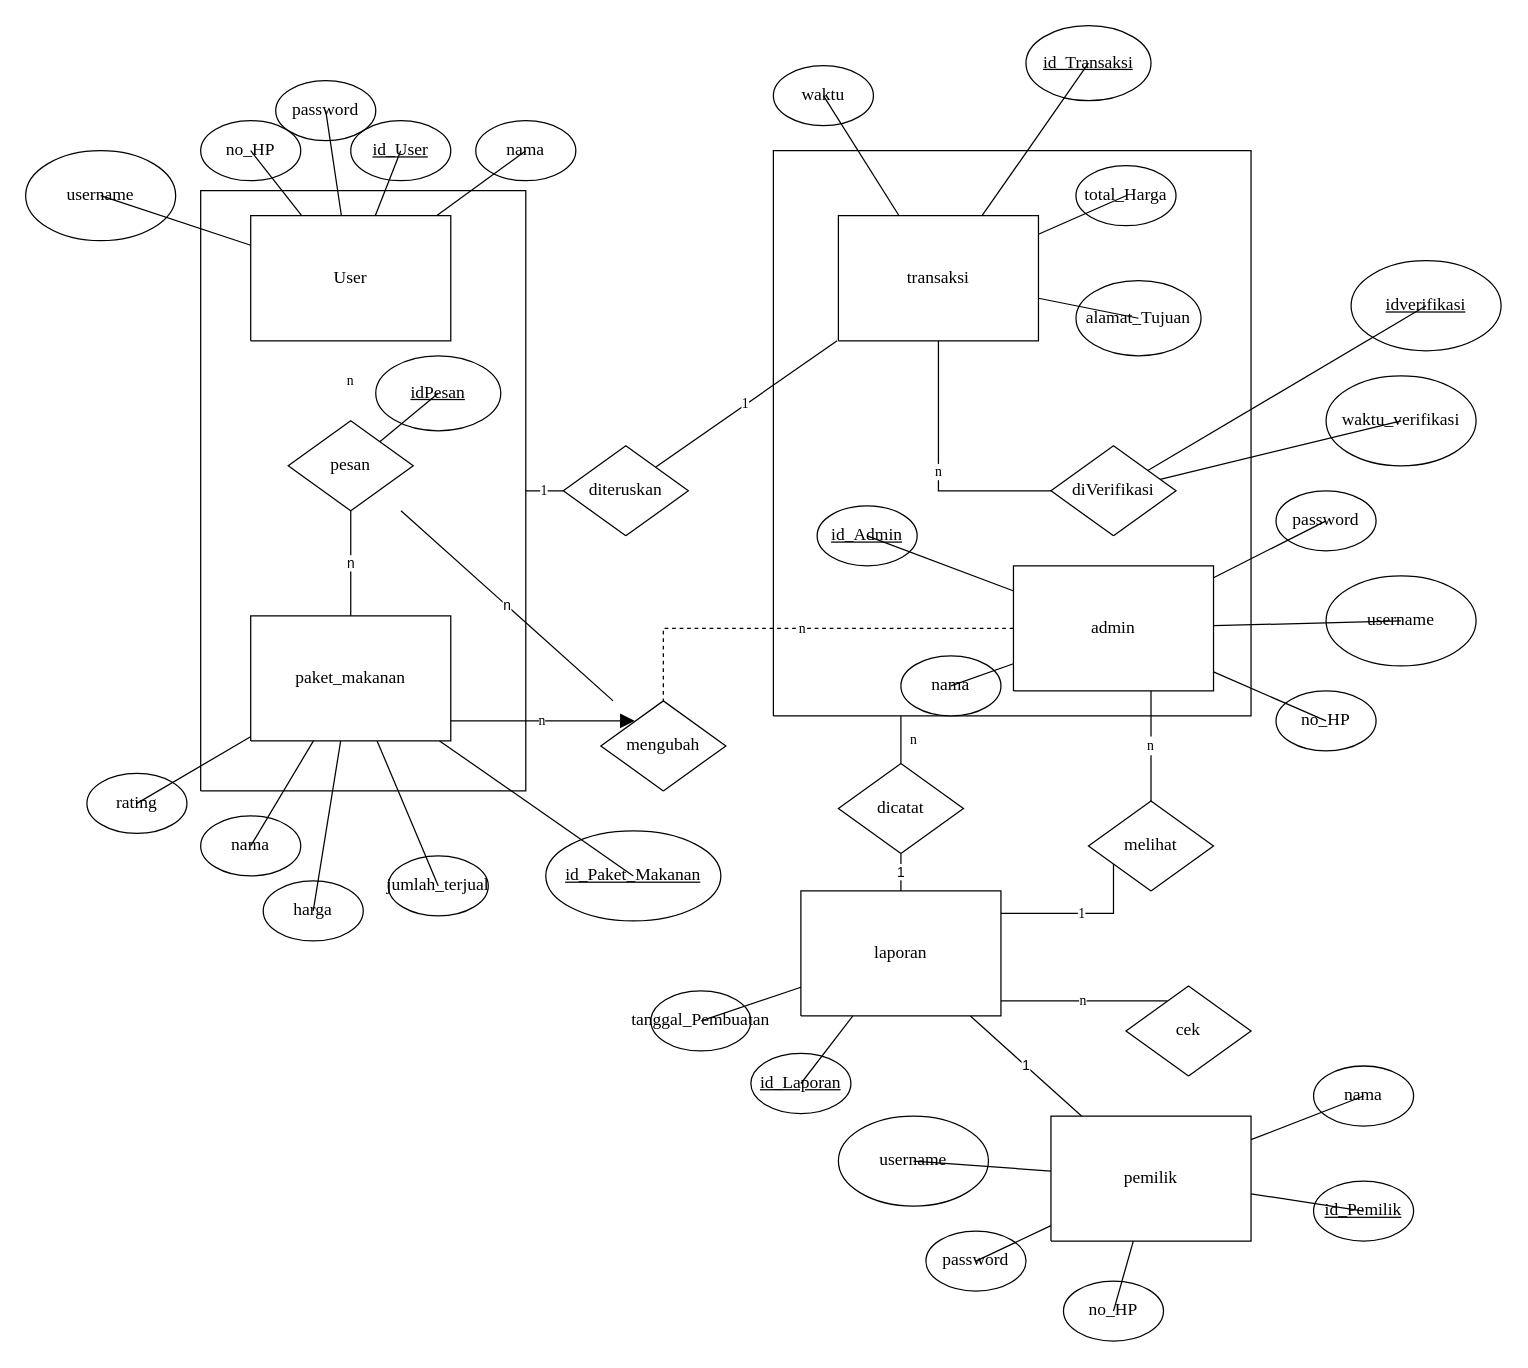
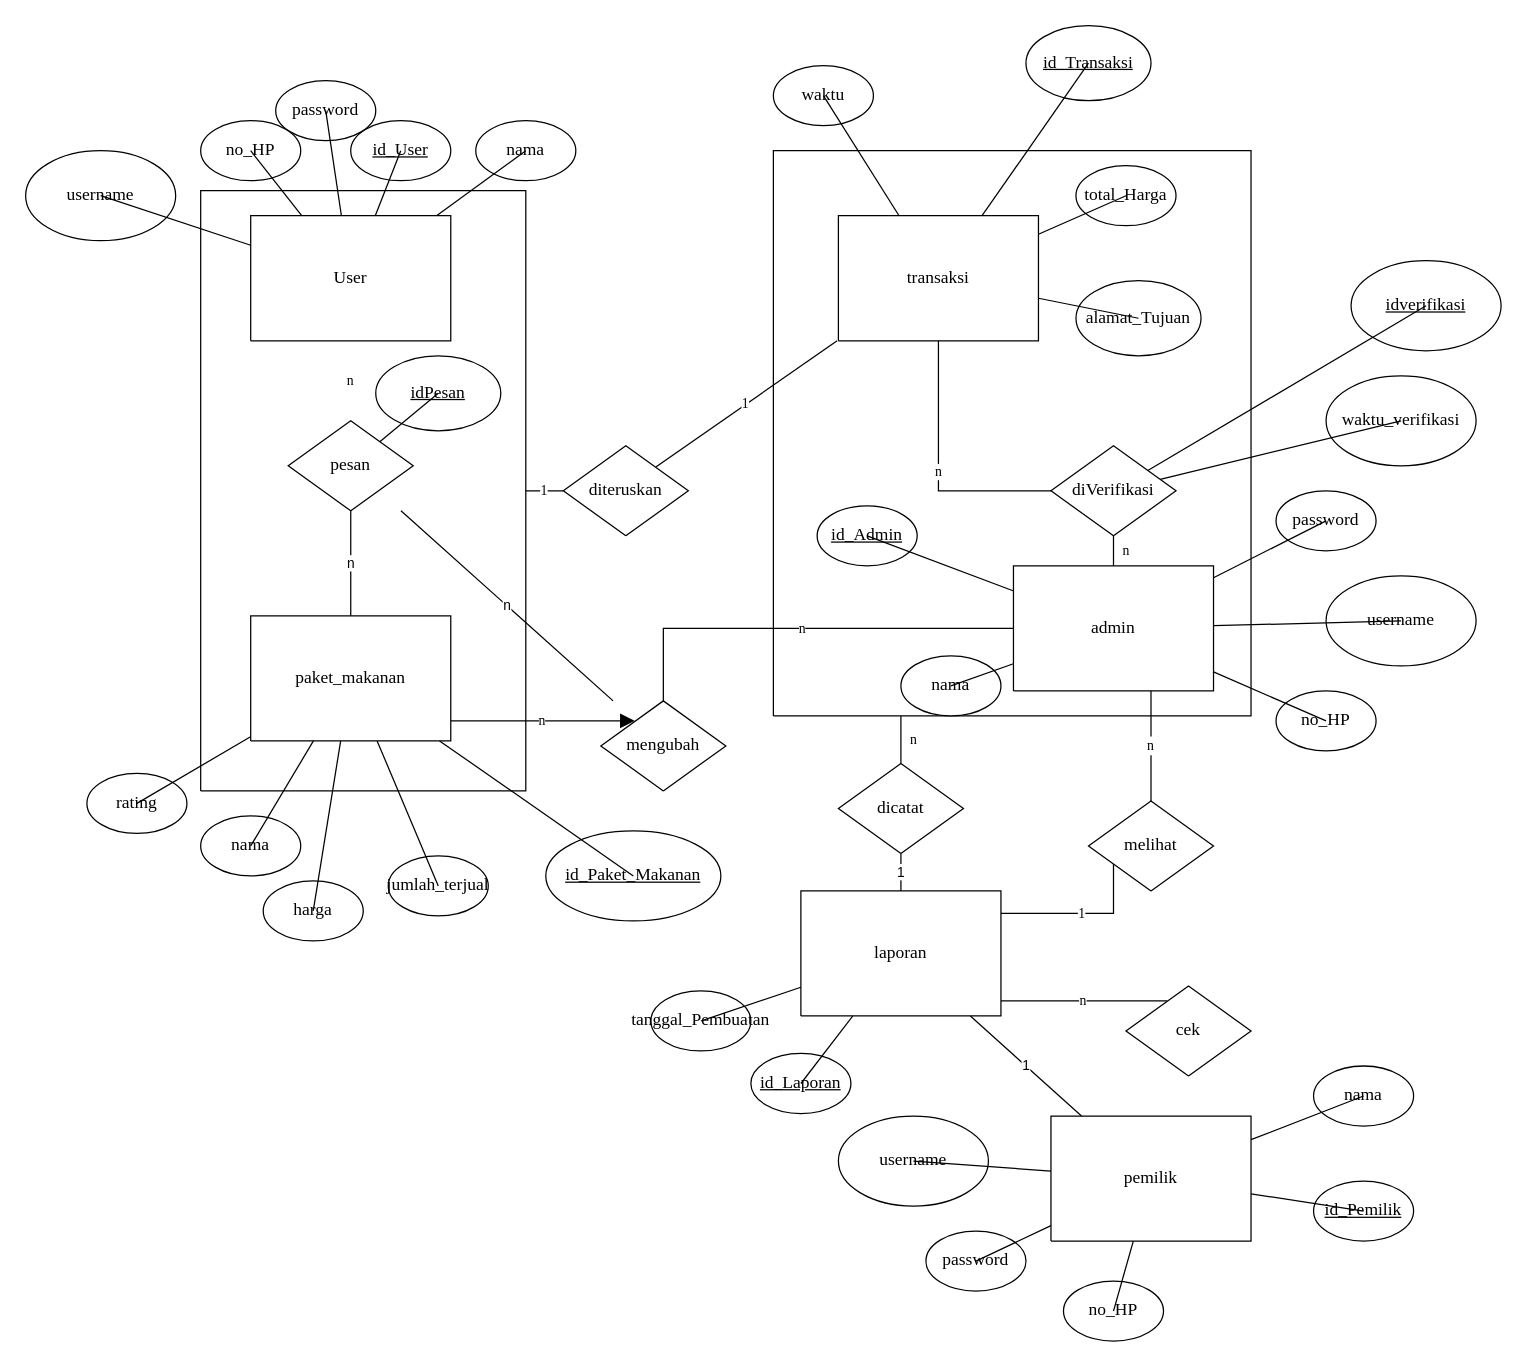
none -> (1113, 551)
(803, 628) -> (803, 628)
